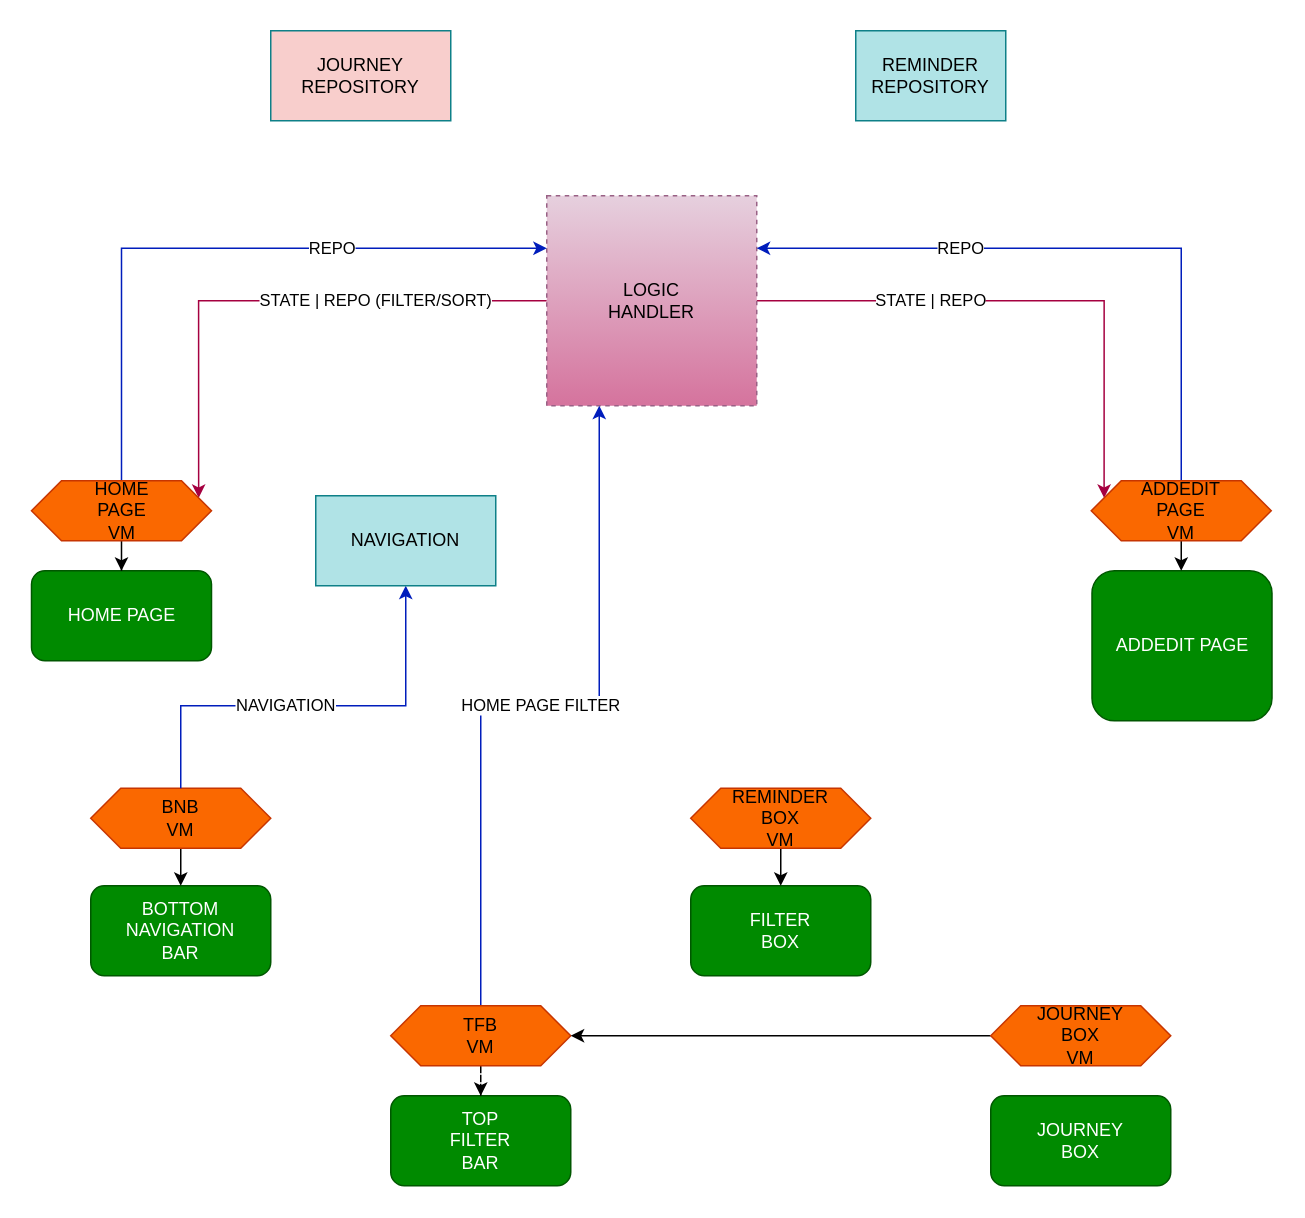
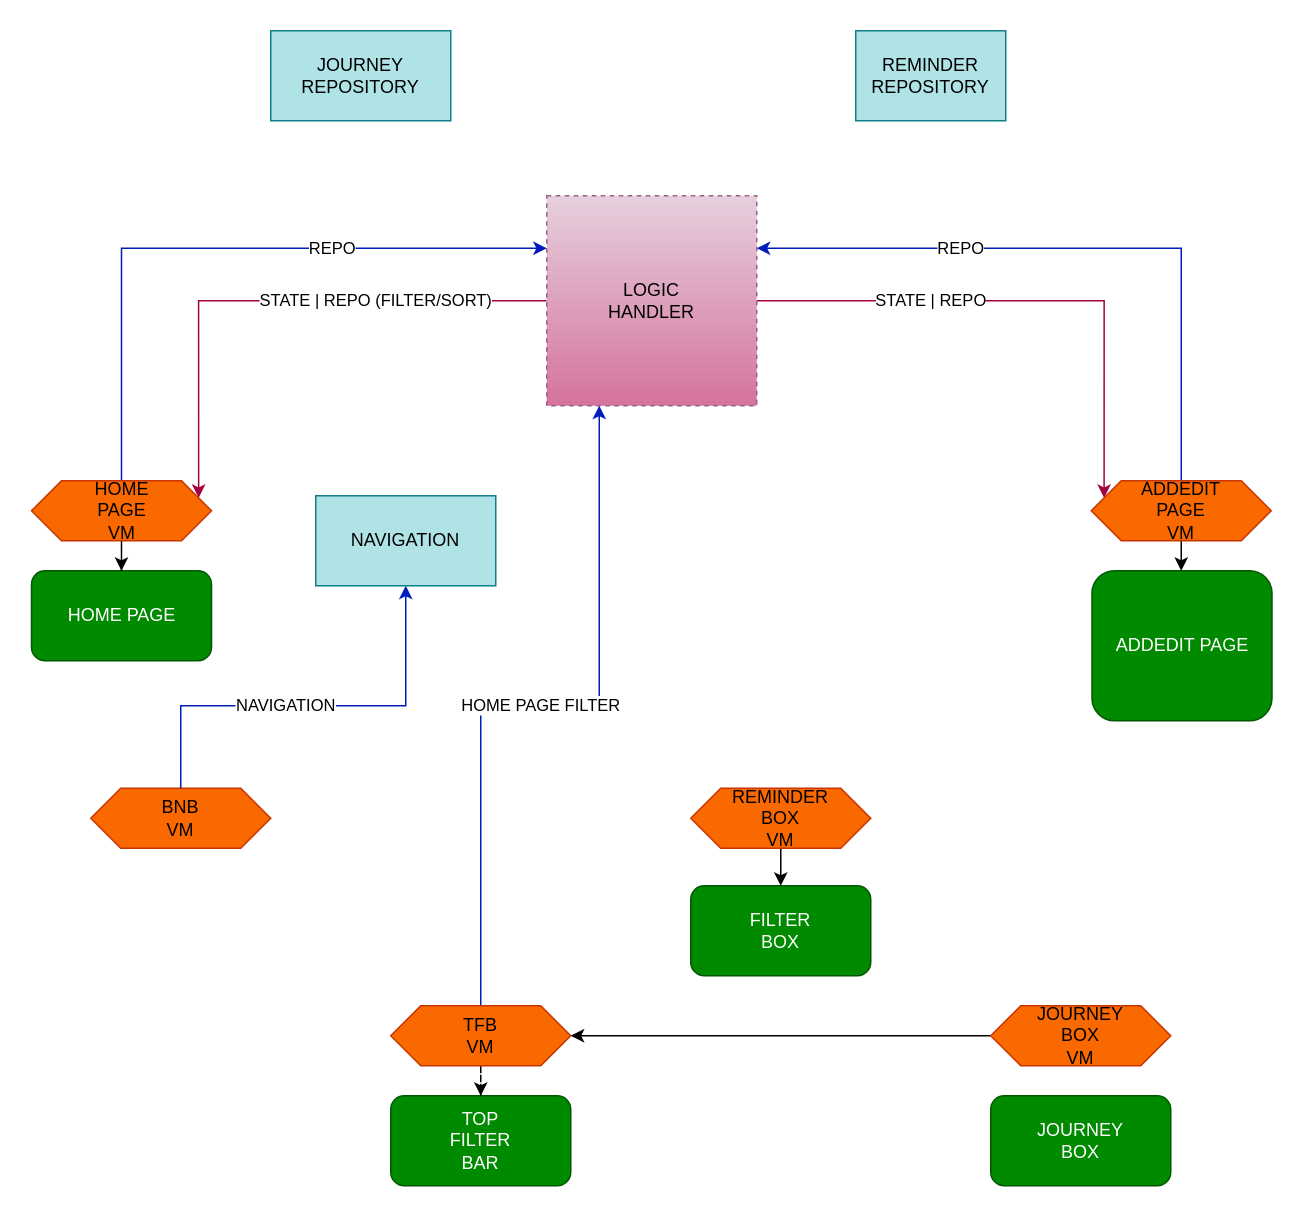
(361, 76) -> (361, 76)
(181, 872) -> none
(181, 931) -> none
